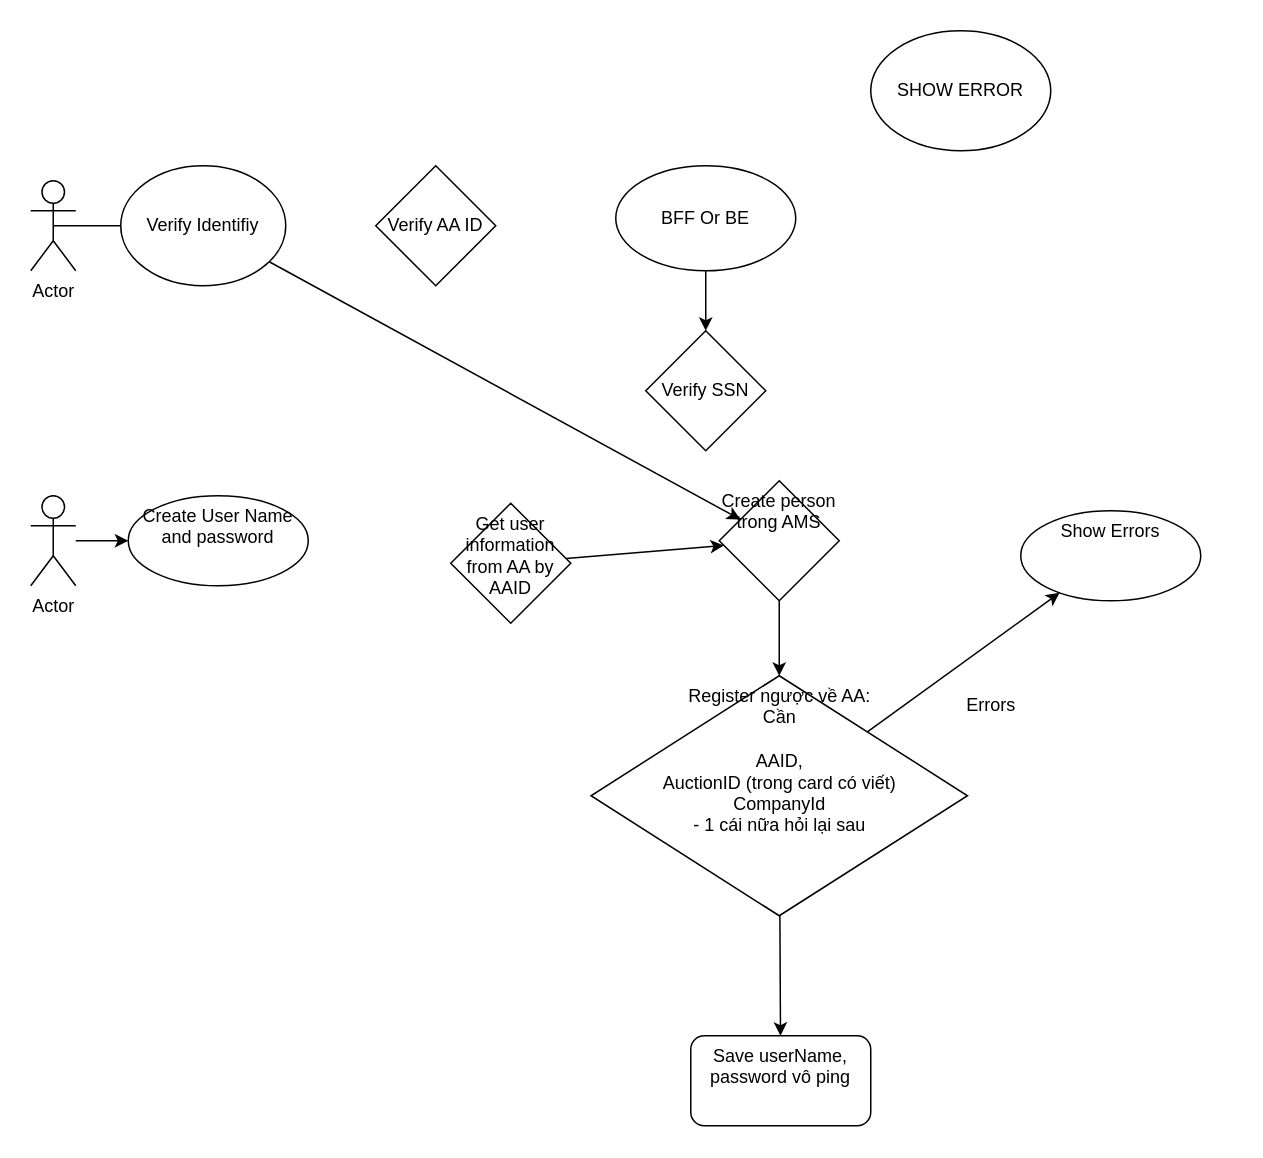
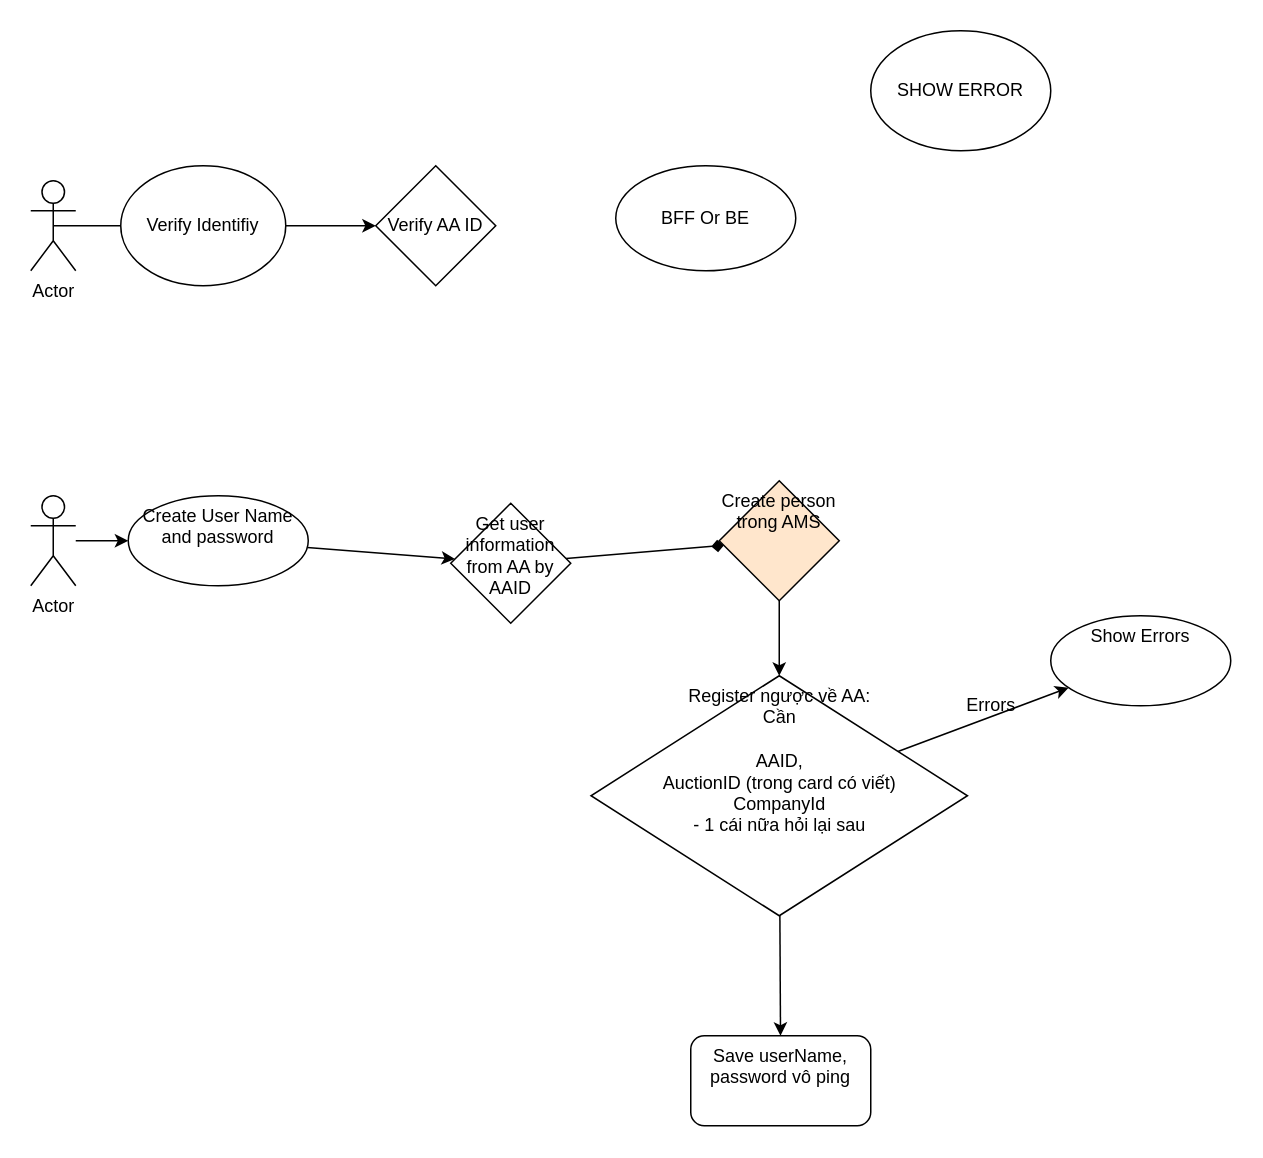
(706, 296) -> none
(500, 388) -> (326, 226)
(706, 391) -> none
(779, 541) -> (779, 541)
(712, 546) -> (711, 546)
none -> (376, 553)
(1111, 556) -> (1141, 661)
